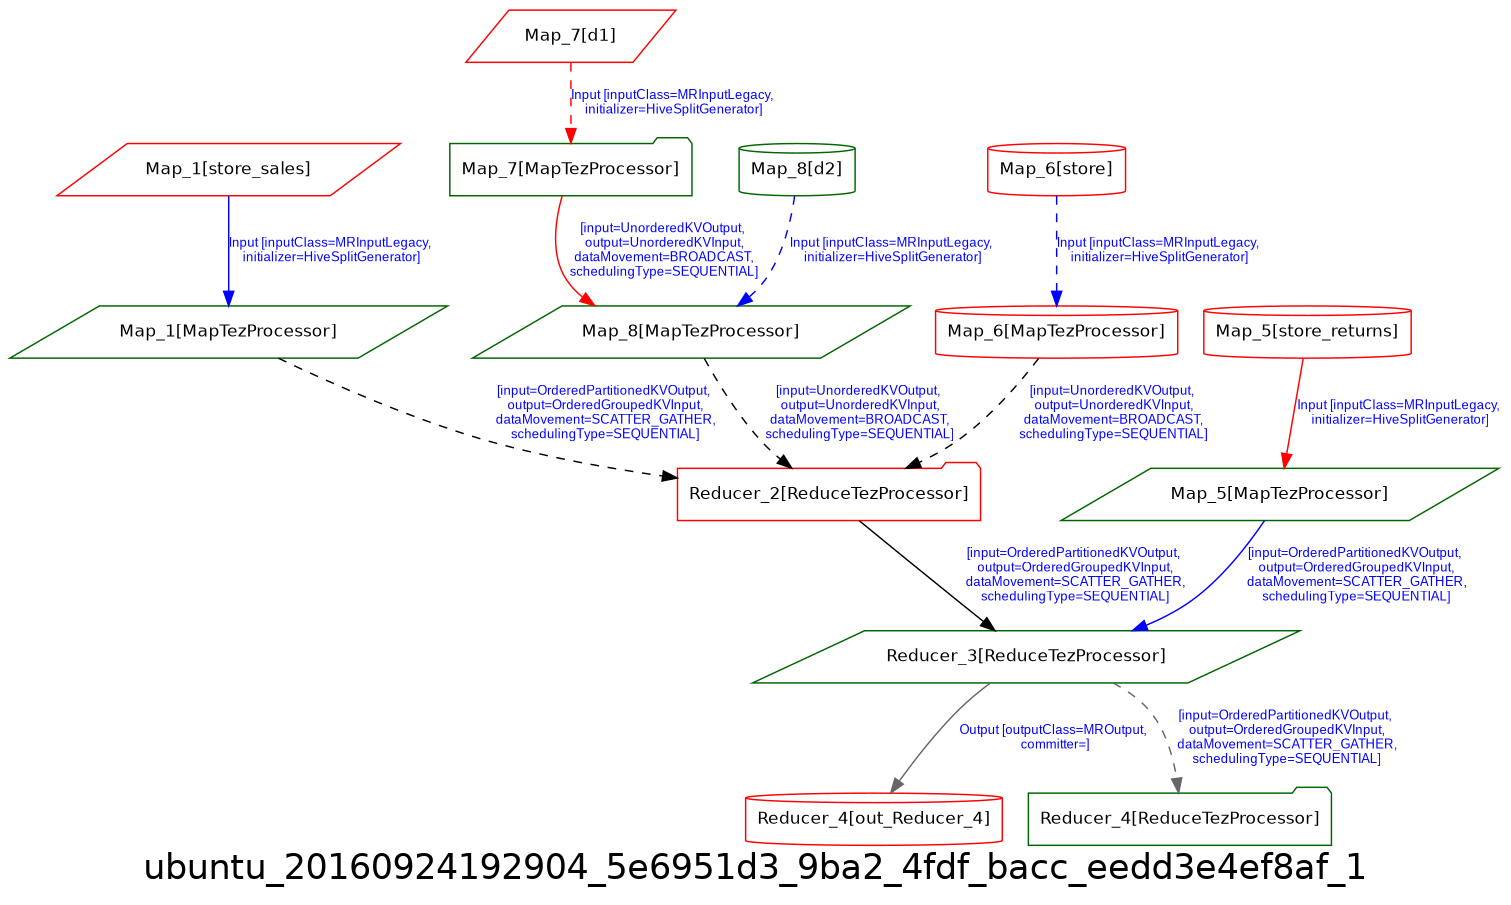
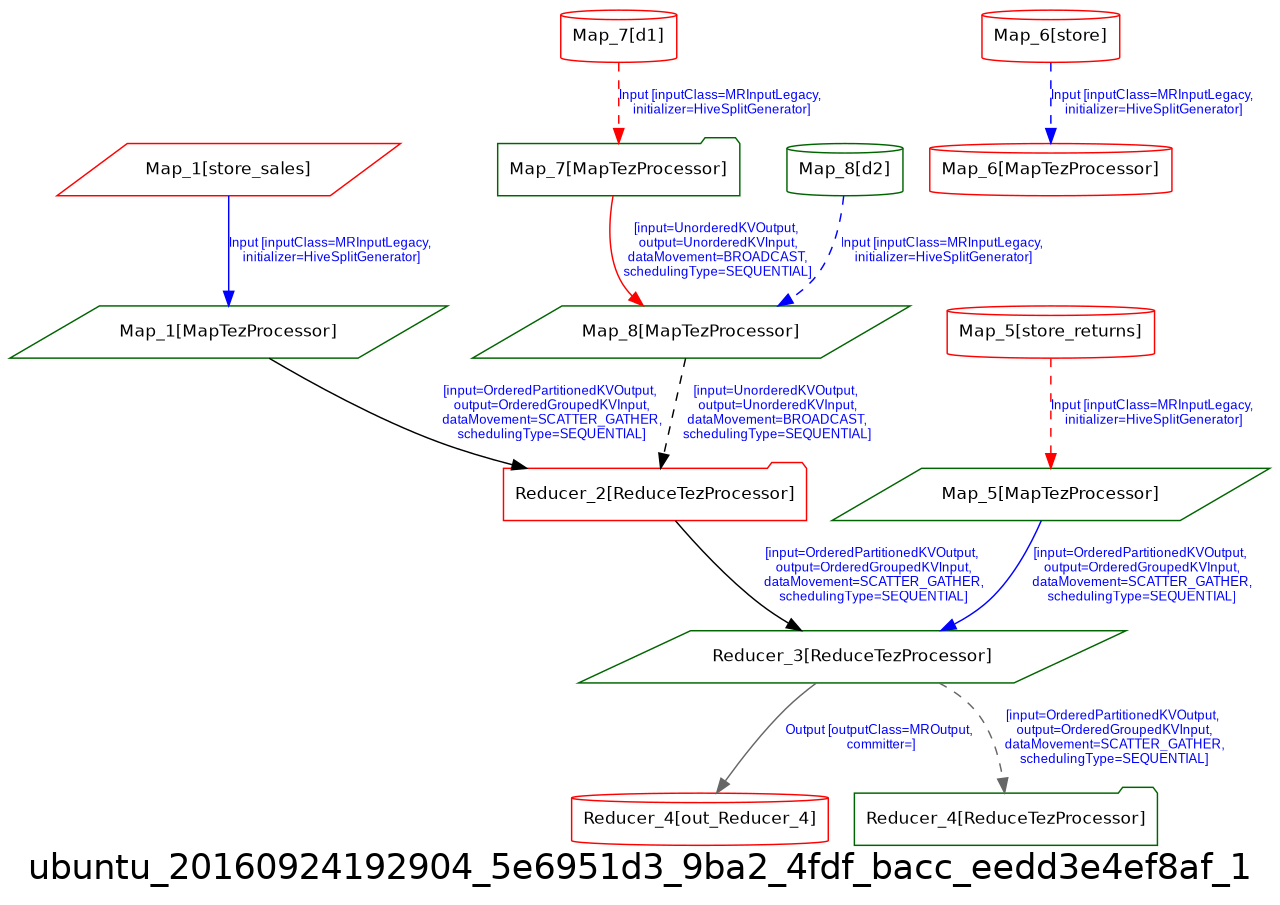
(571, 36) -> (619, 36)
(1295, 406) -> (1051, 406)
(985, 418) -> none
(465, 434) -> (387, 420)
